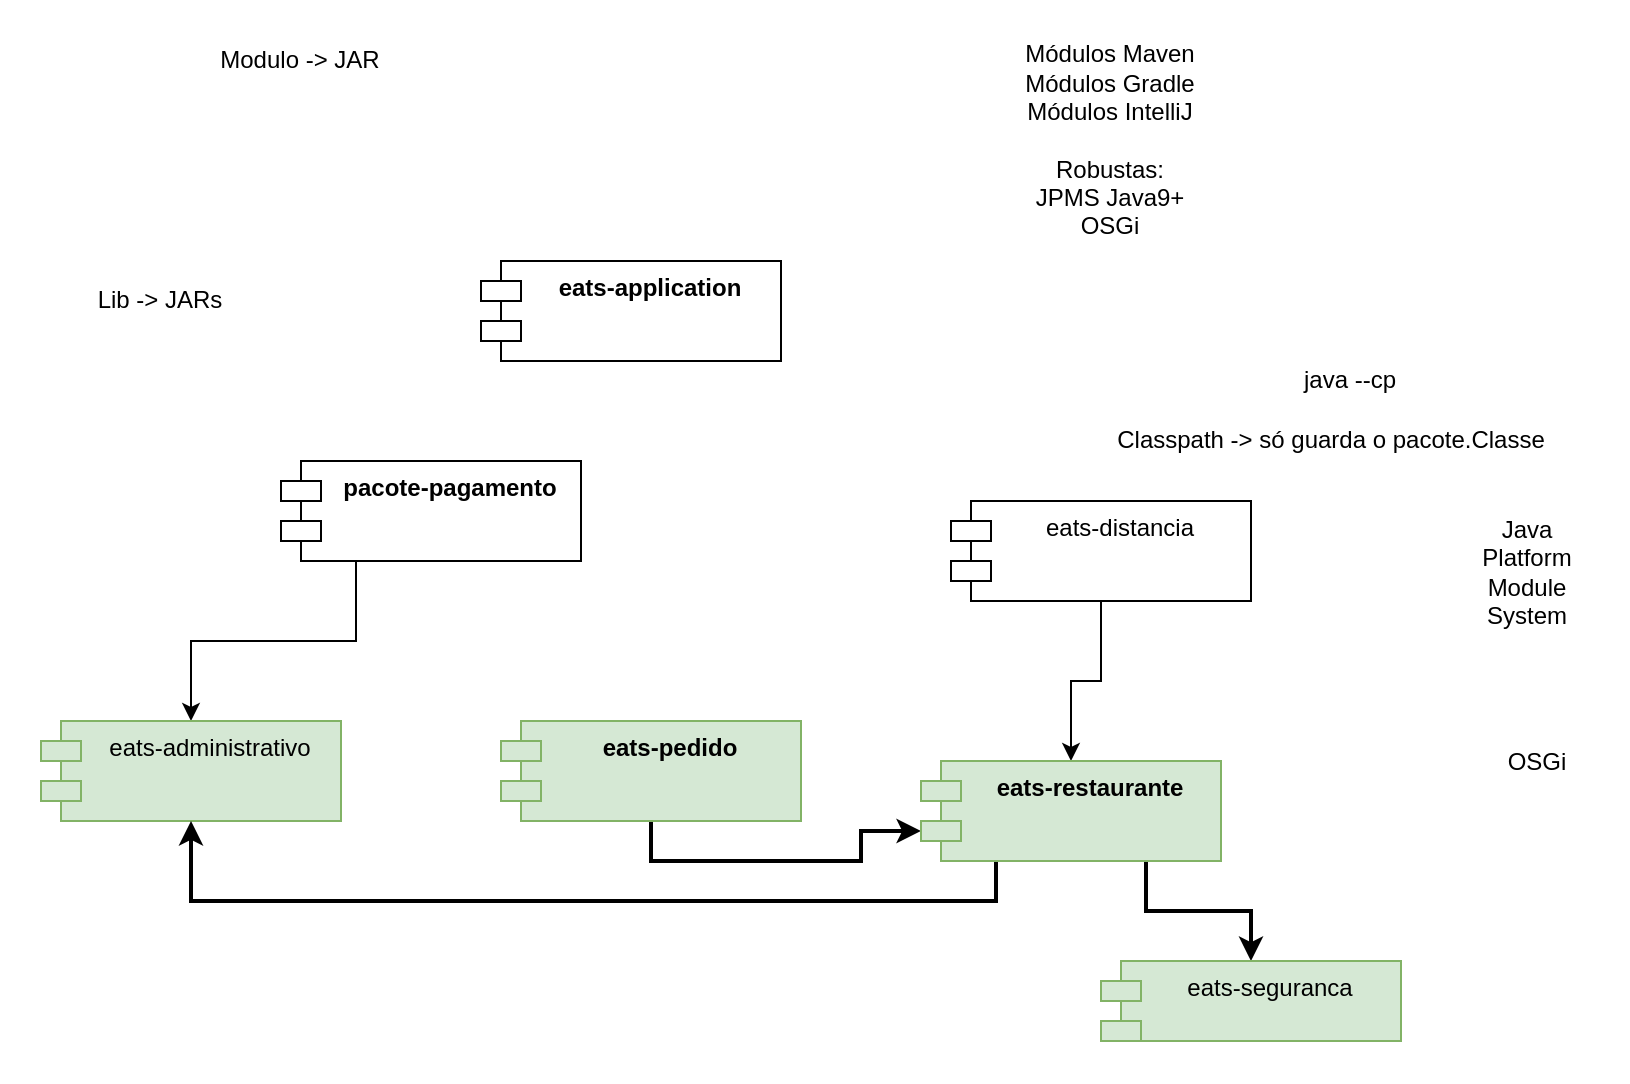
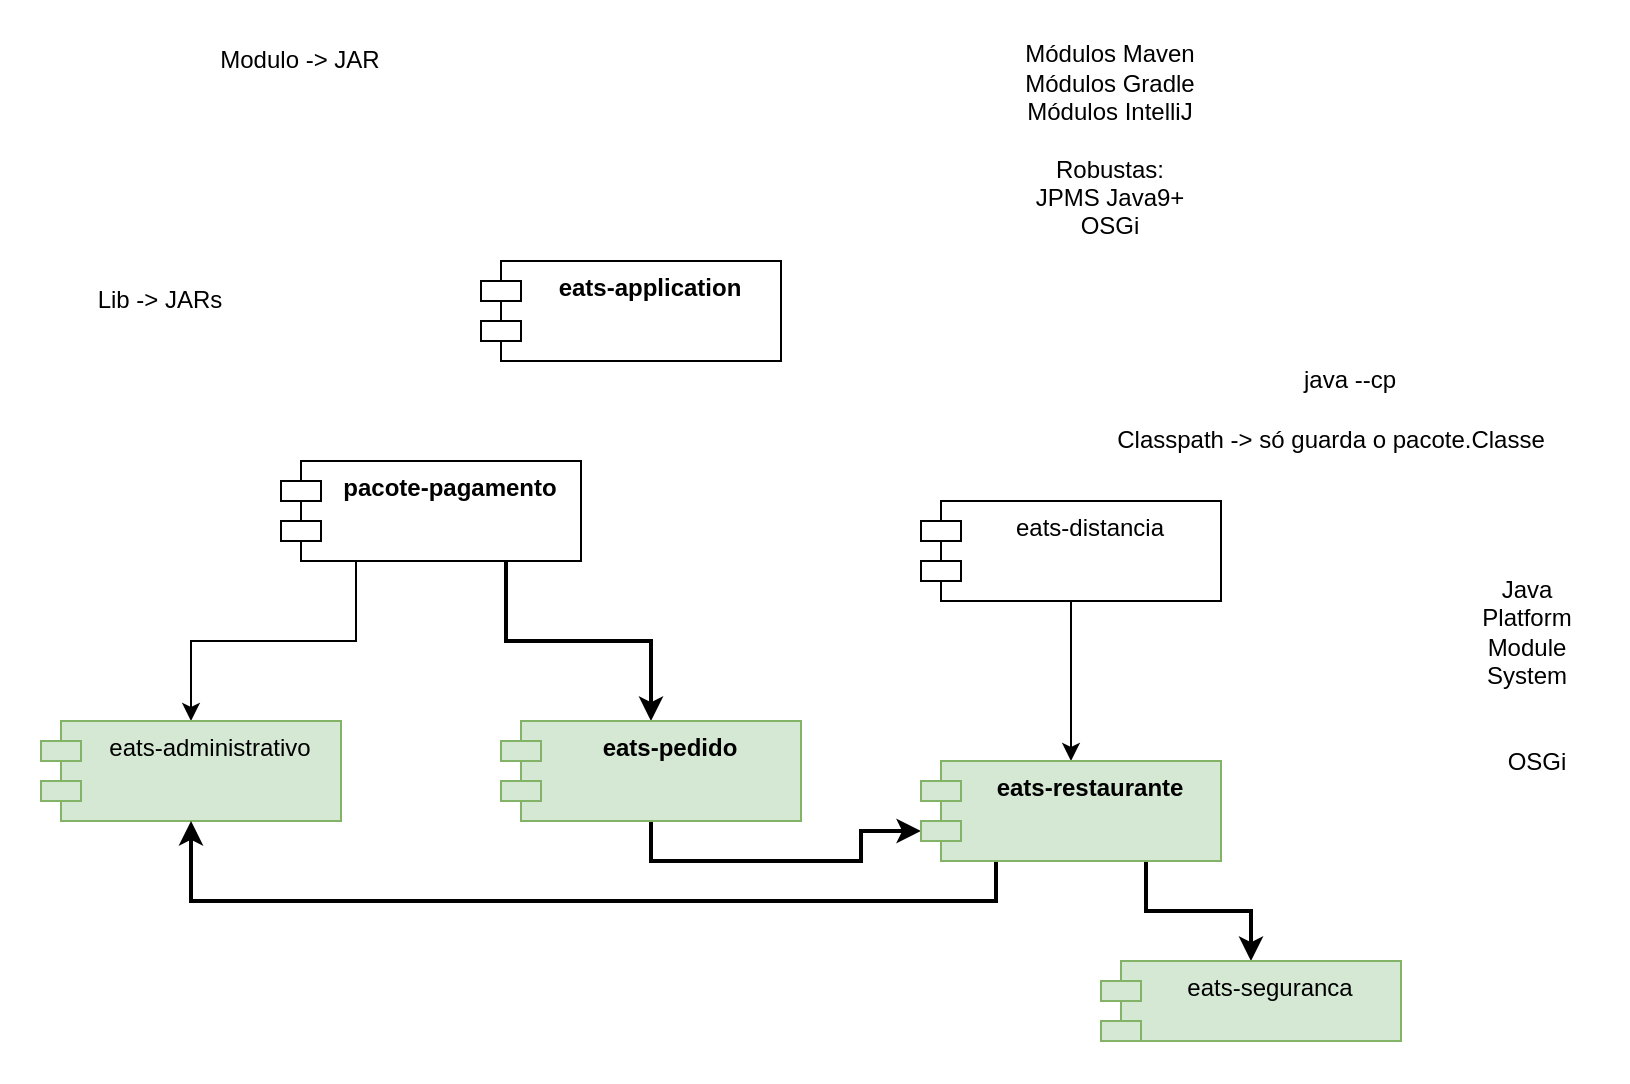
(1101, 551) -> (1071, 551)
(1527, 573) -> (1527, 633)
none -> (570, 641)
